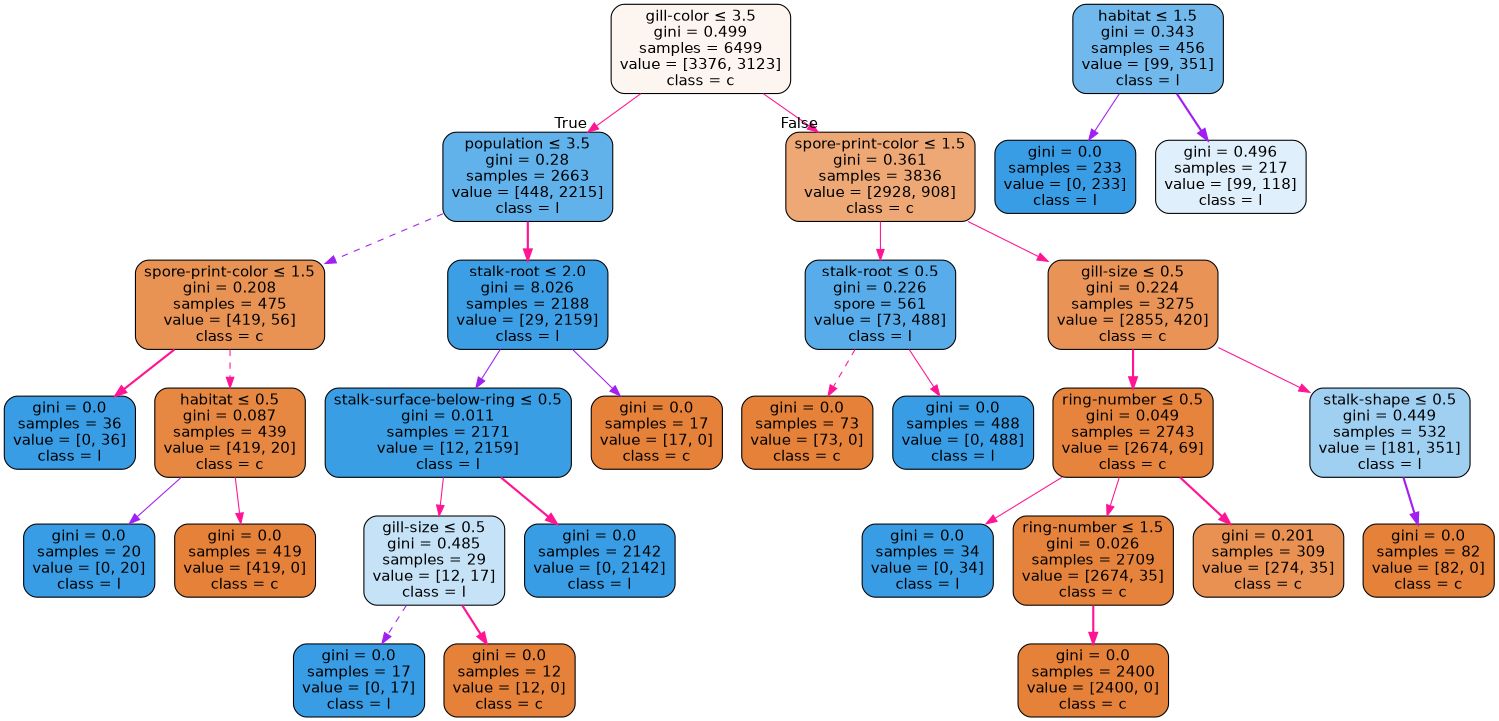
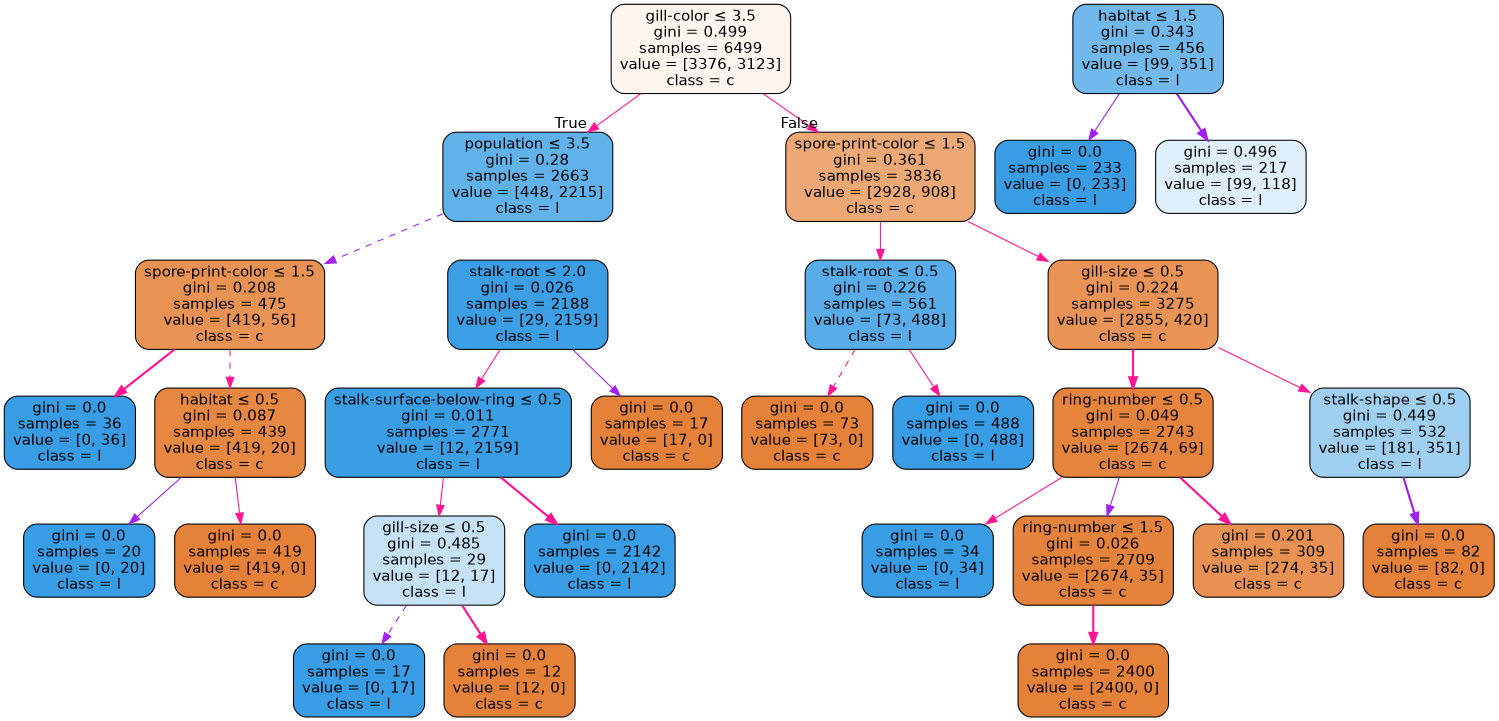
(528, 235) -> none
(528, 288) -> (528, 288)
(880, 304) -> (880, 304)
(491, 364) -> (491, 364)
(448, 432) -> (448, 432)
(1115, 491) -> (1115, 491)
